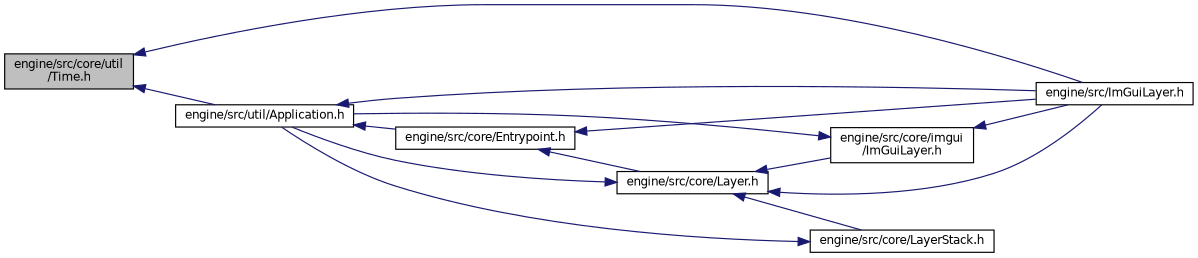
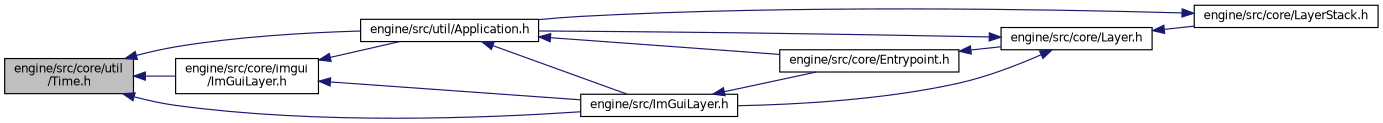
(811, 115) -> (770, 82)
(799, 164) -> (161, 76)
